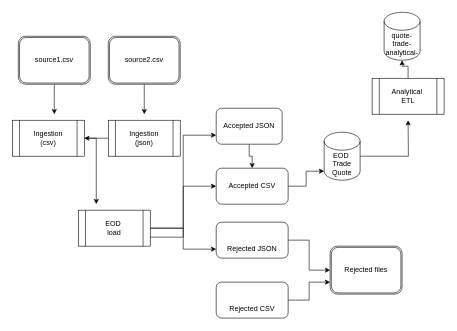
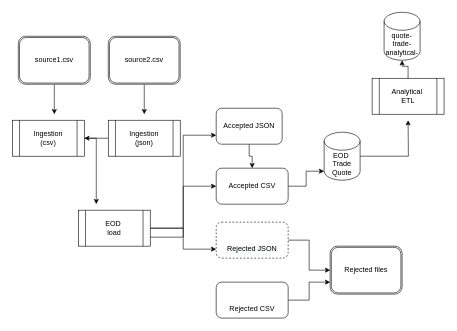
(252, 240) -> (252, 240)
